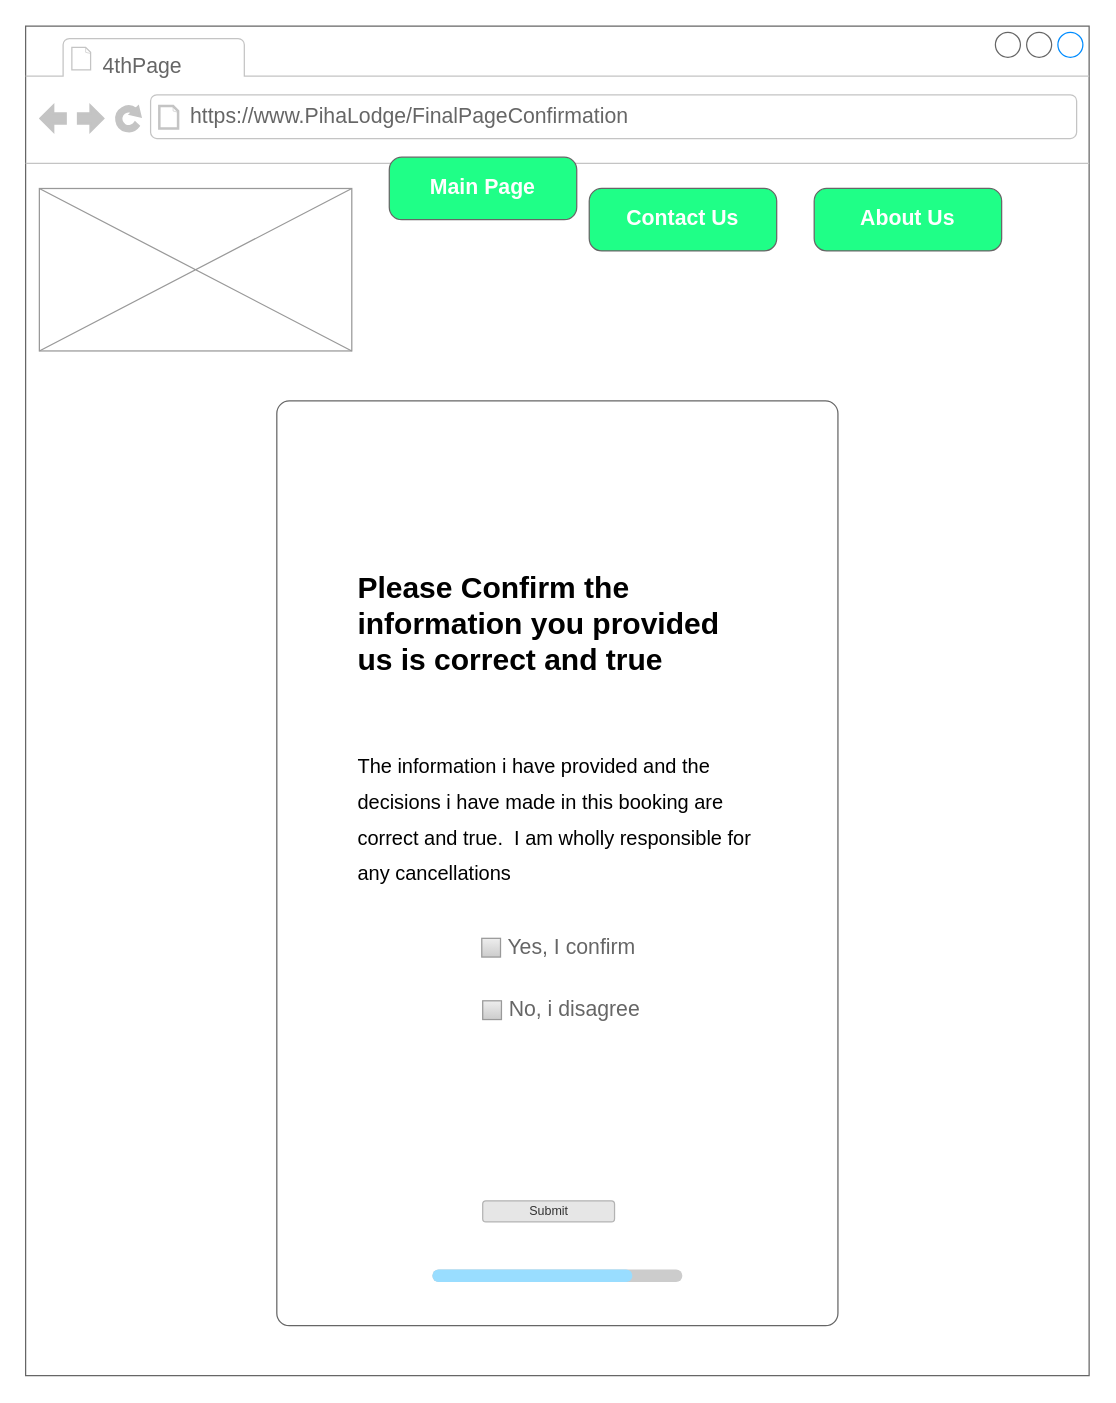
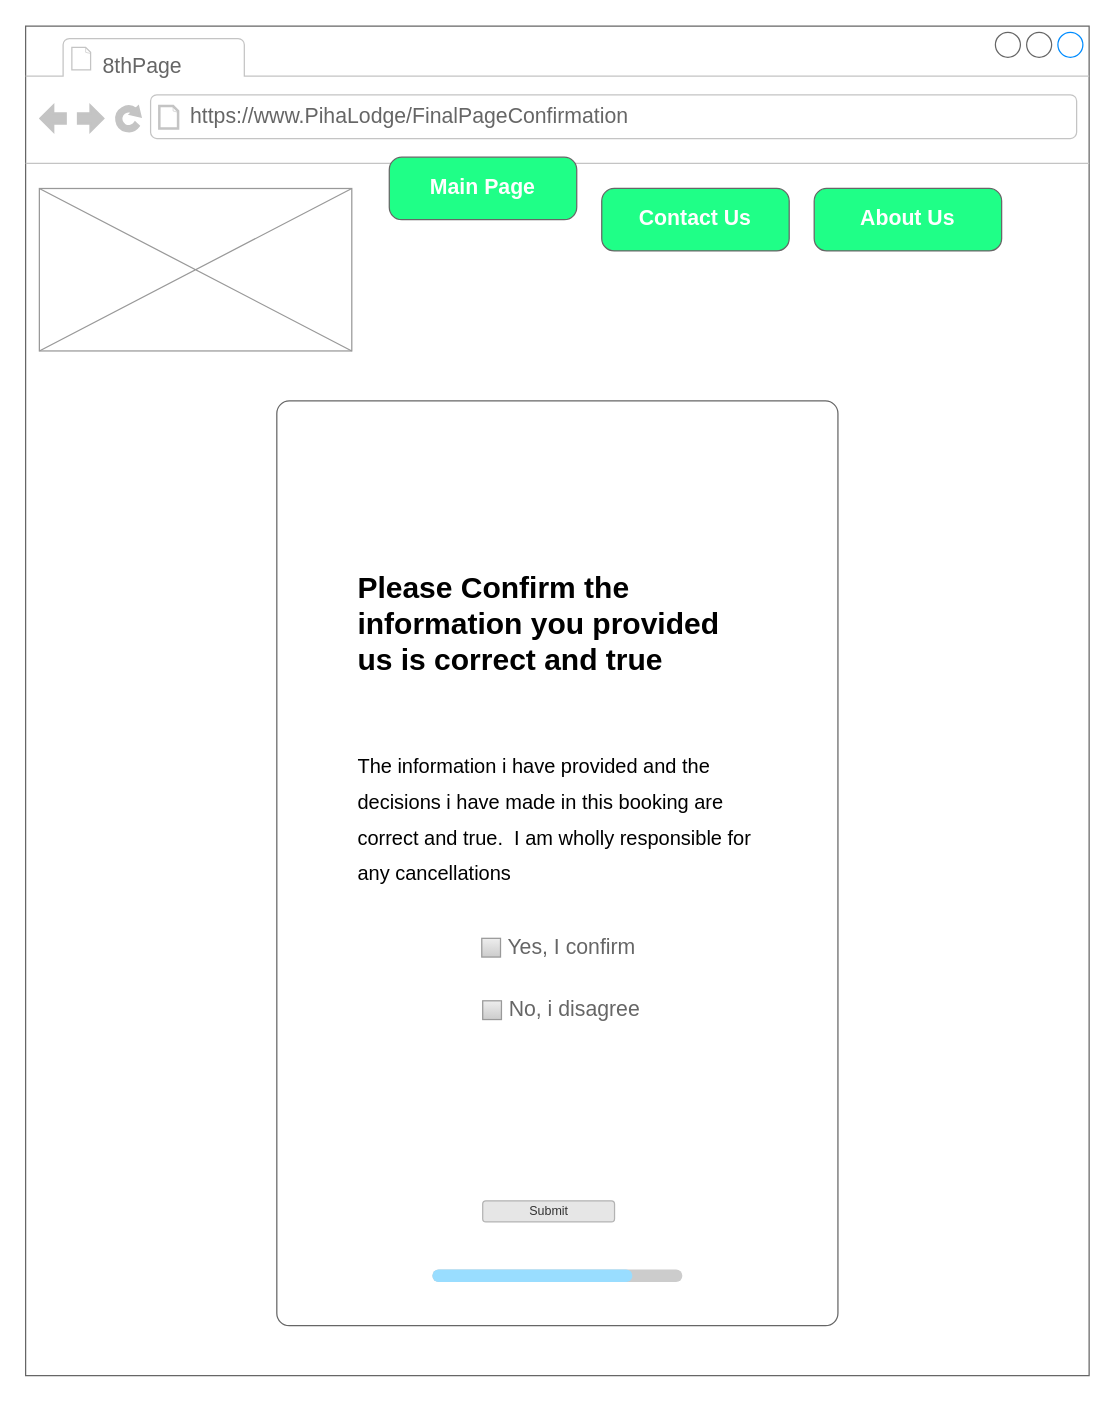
(145, 67) -> (145, 67)
(683, 219) -> (696, 219)
